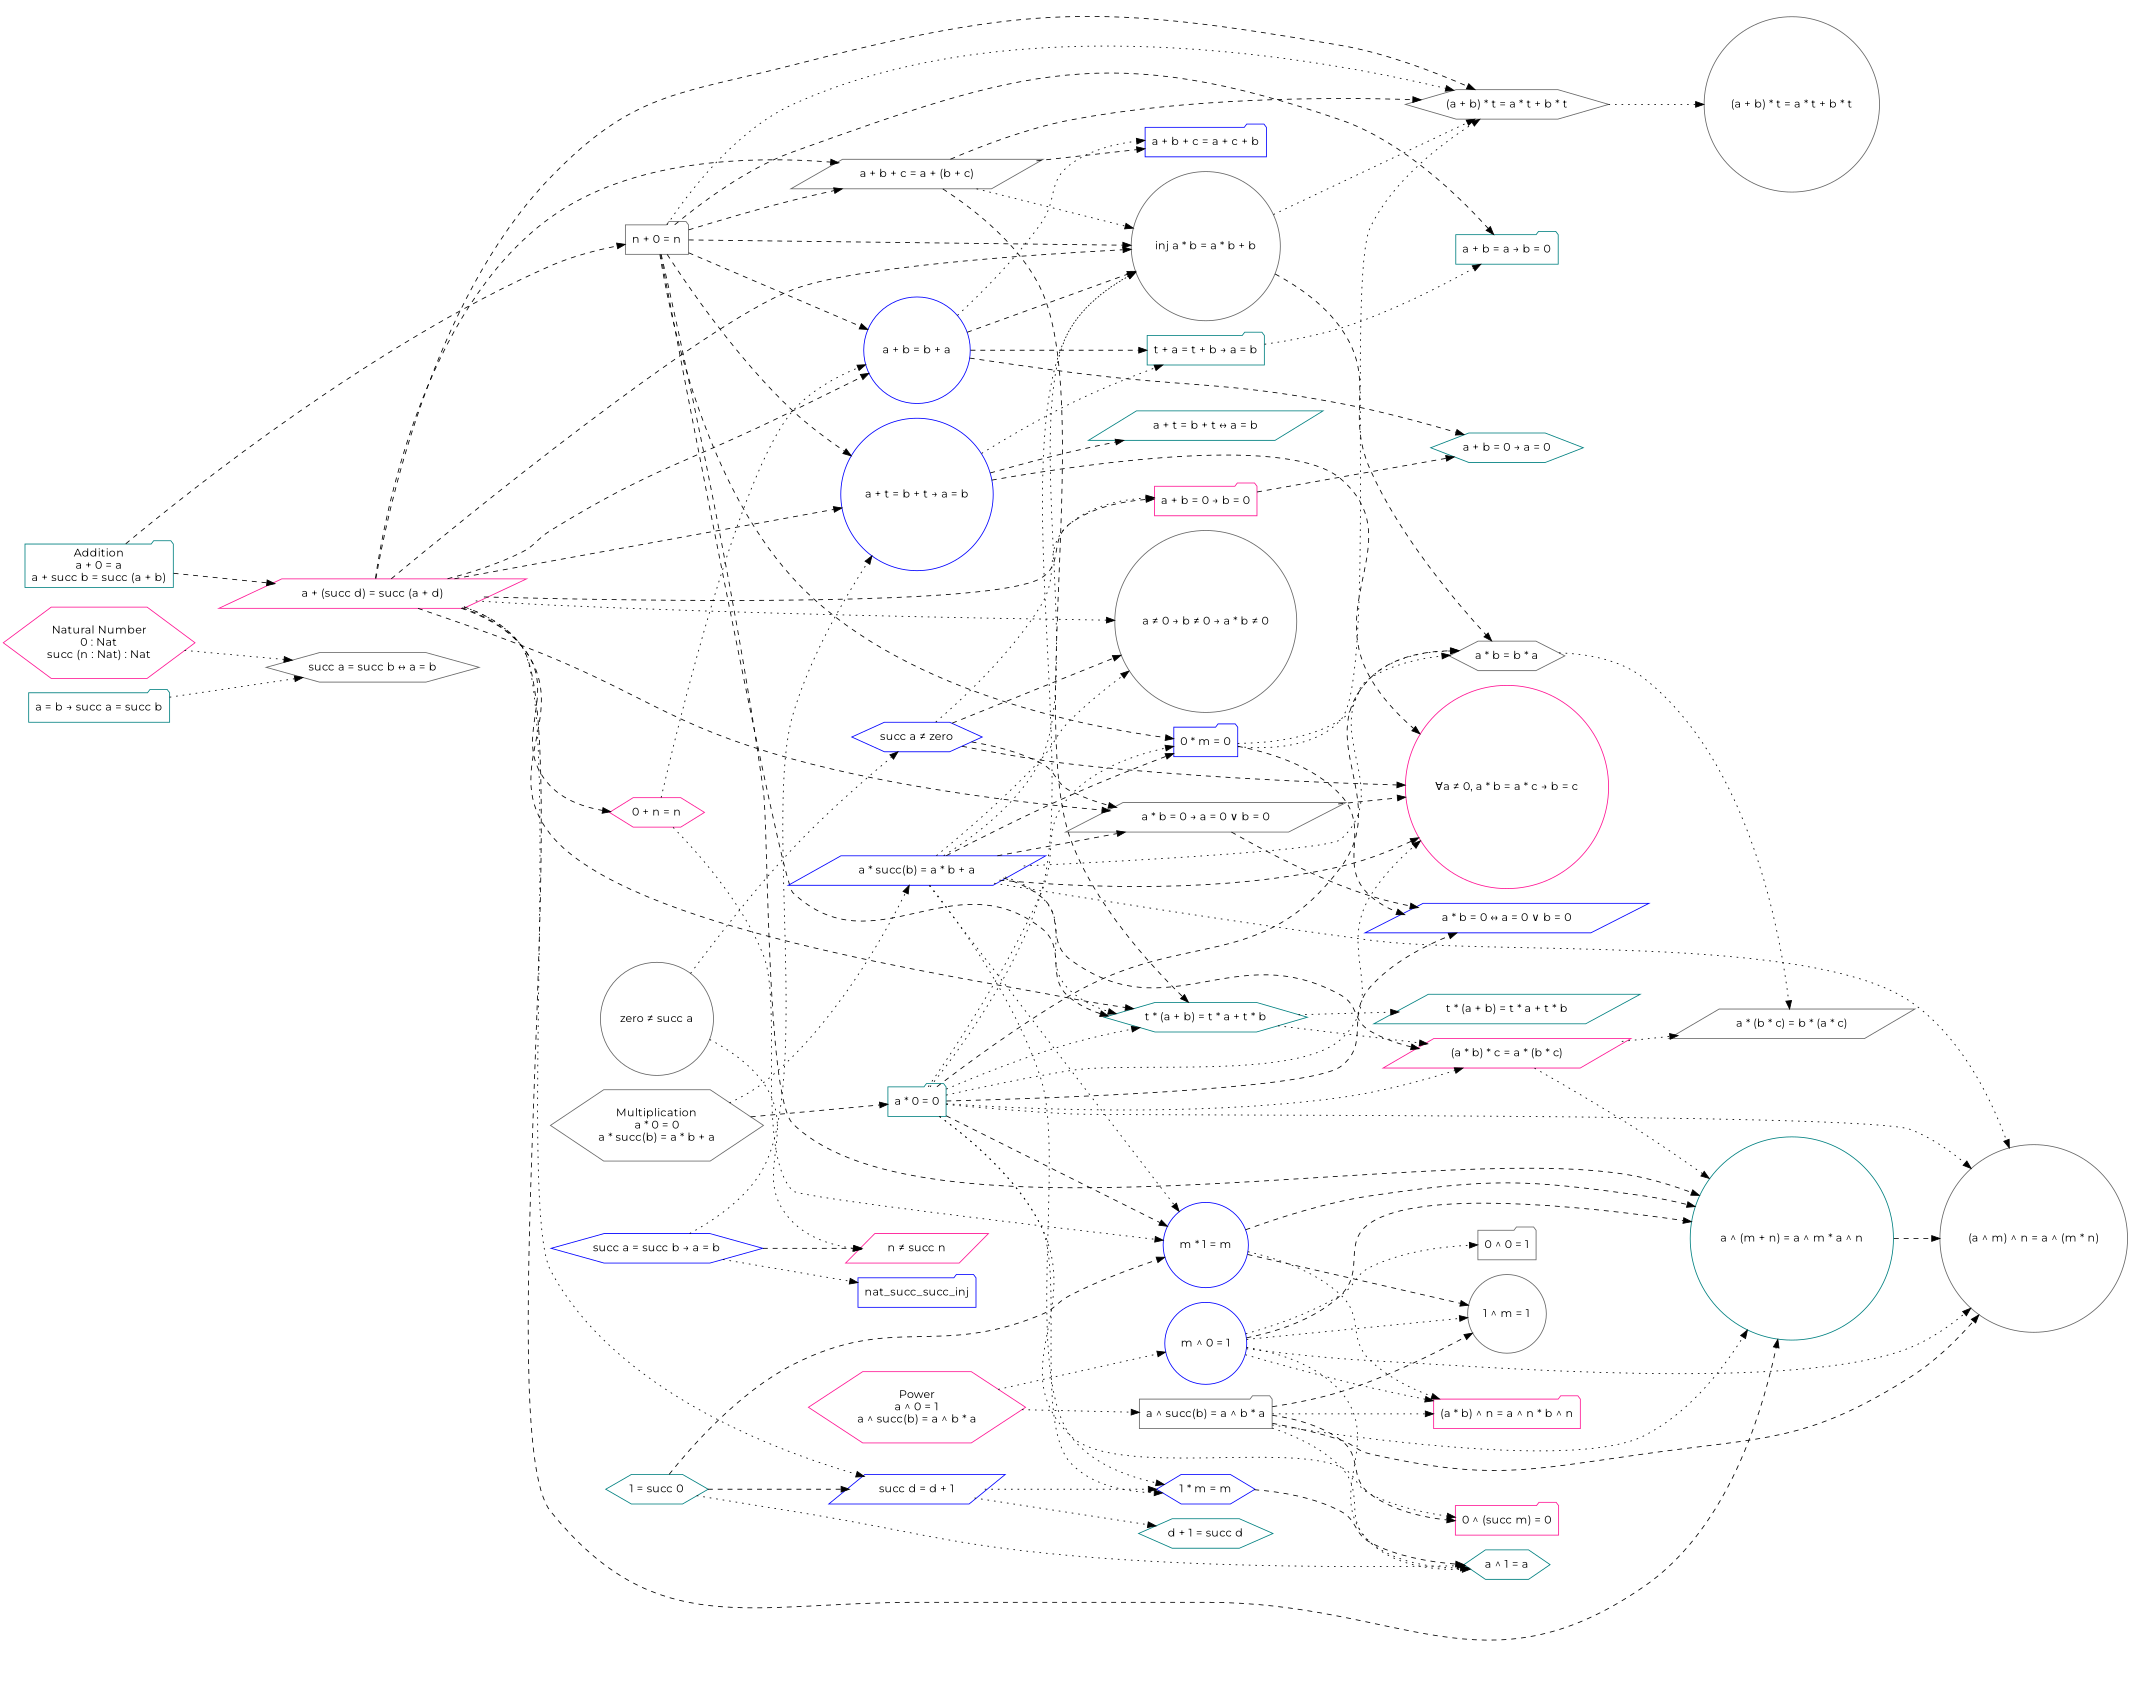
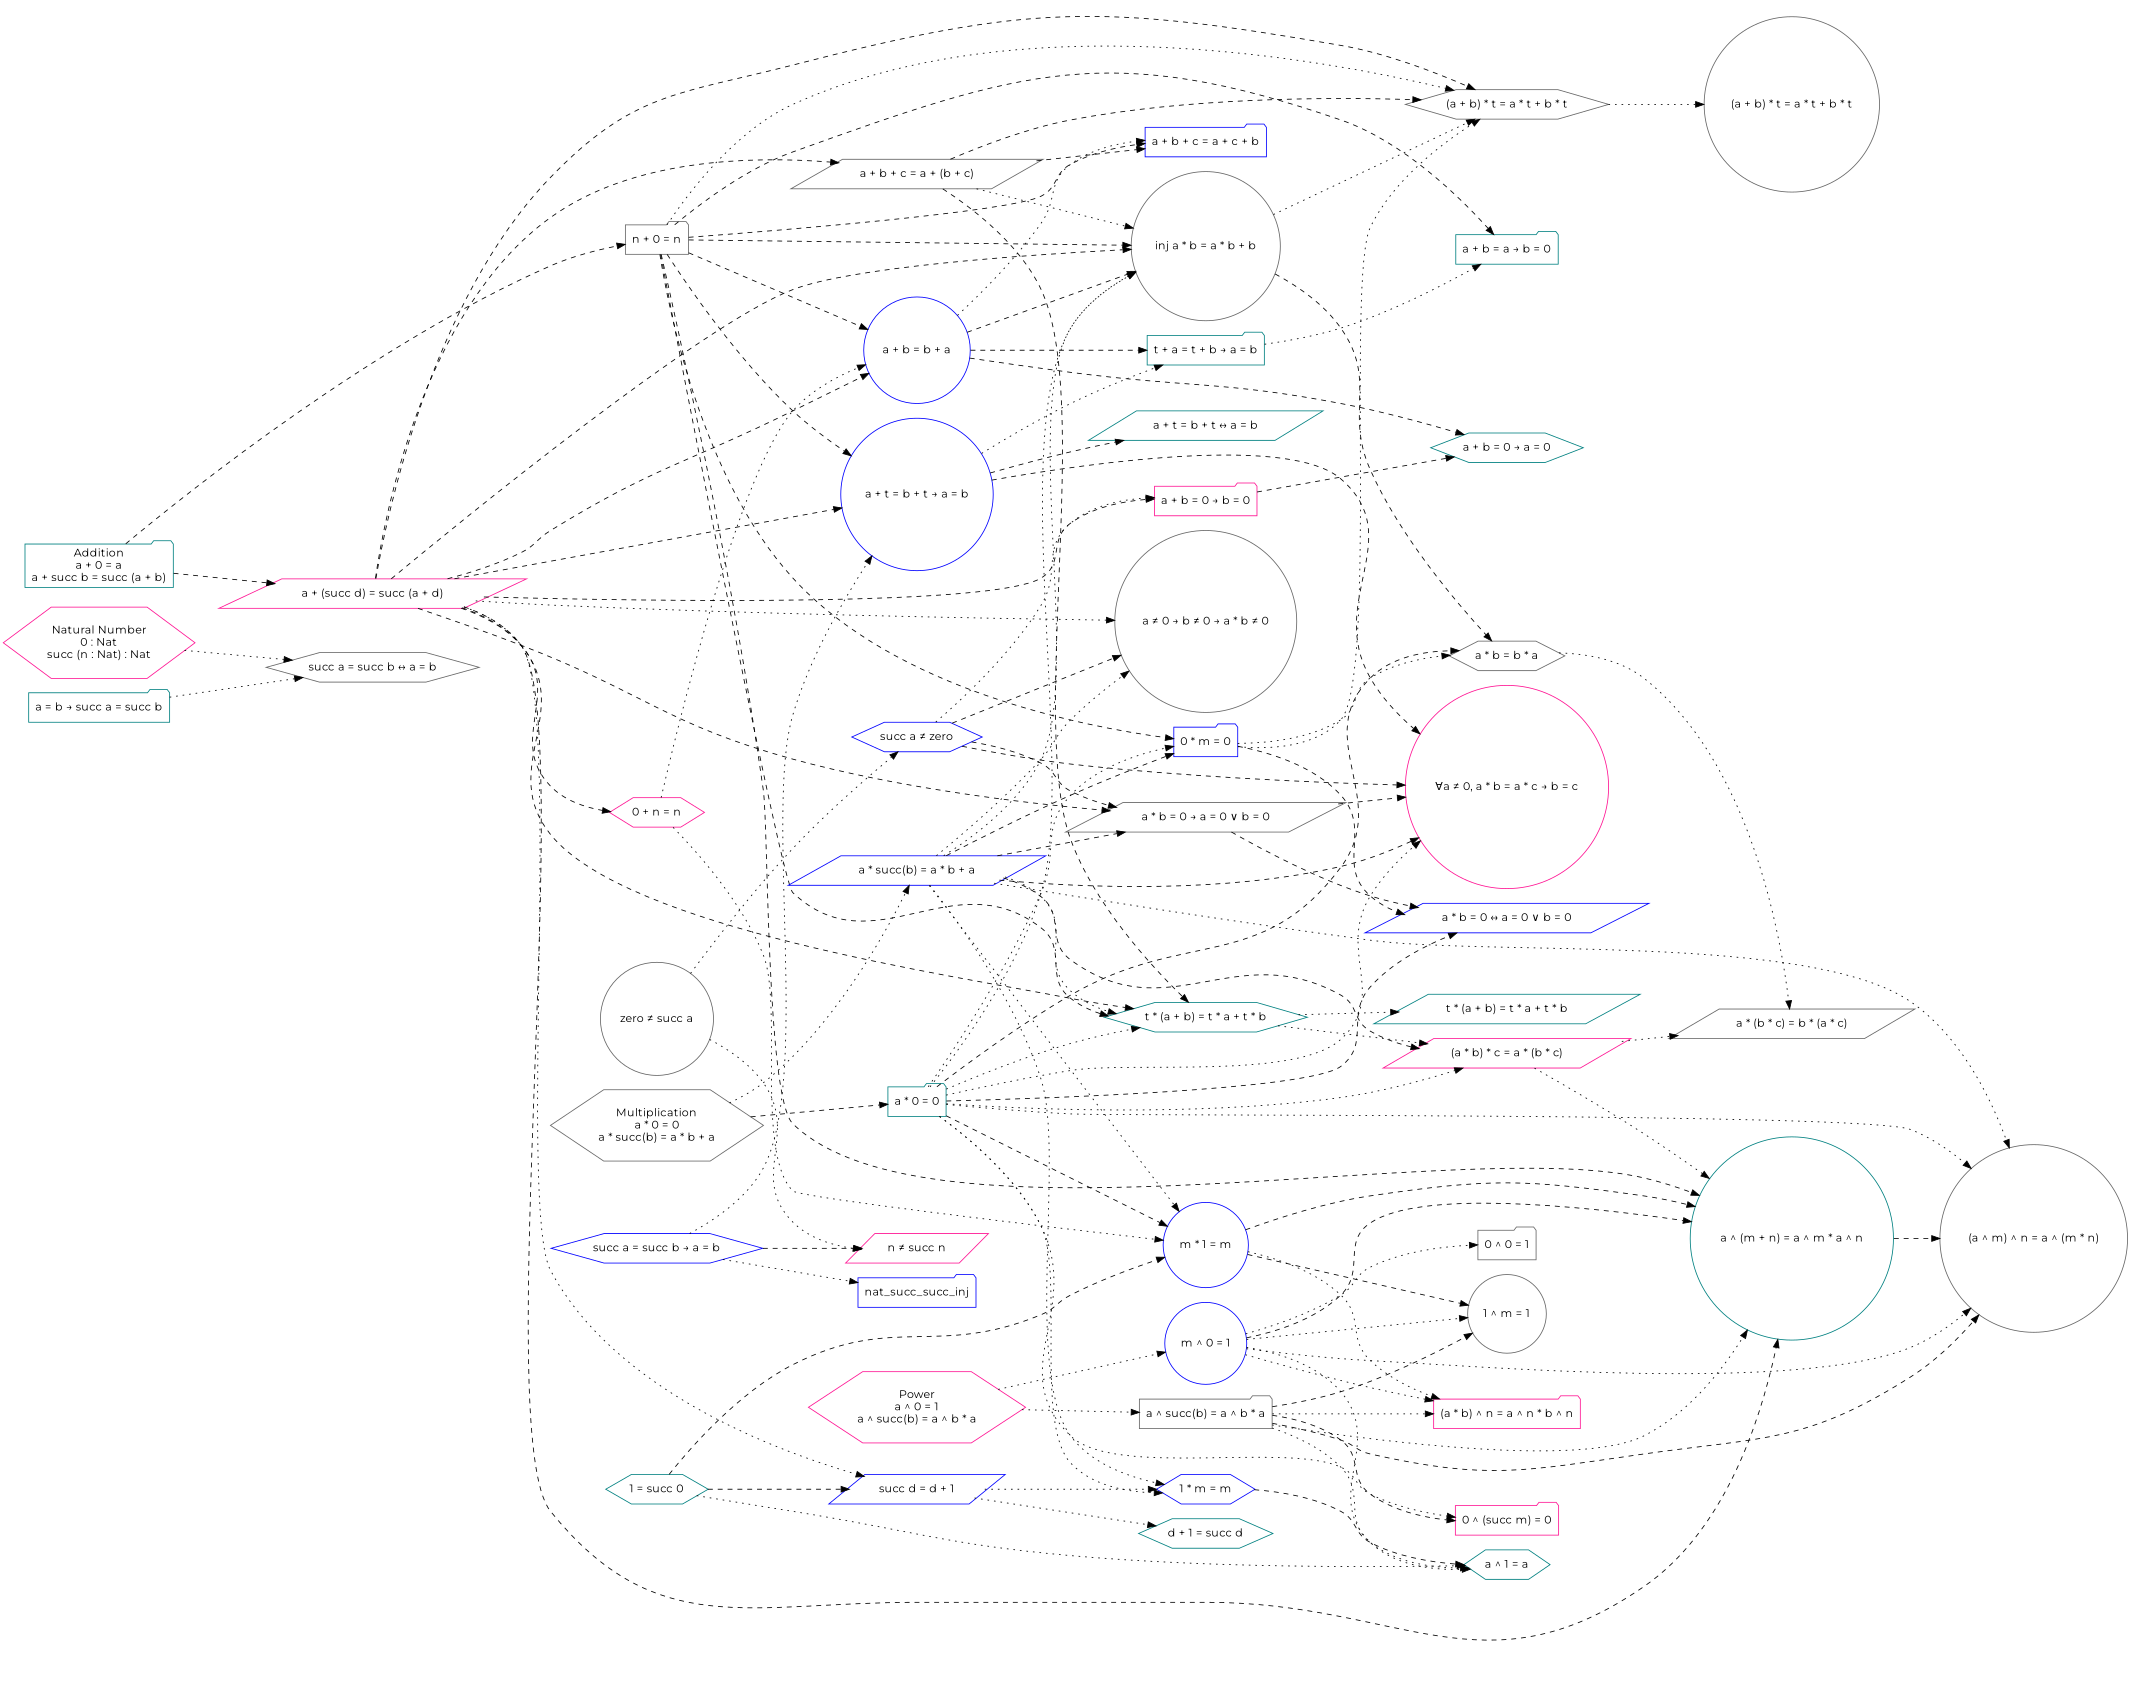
(761, 209) -> (922, 216)
(1312, 846) -> none
